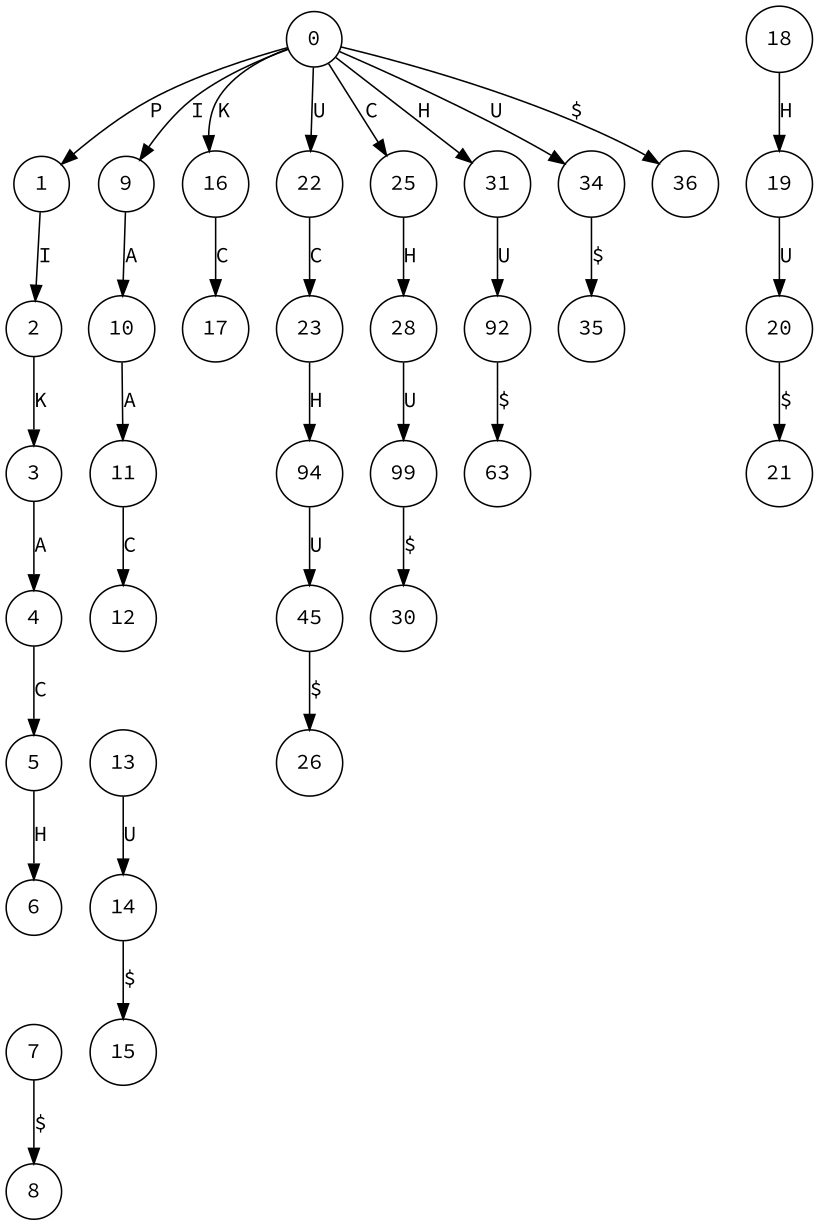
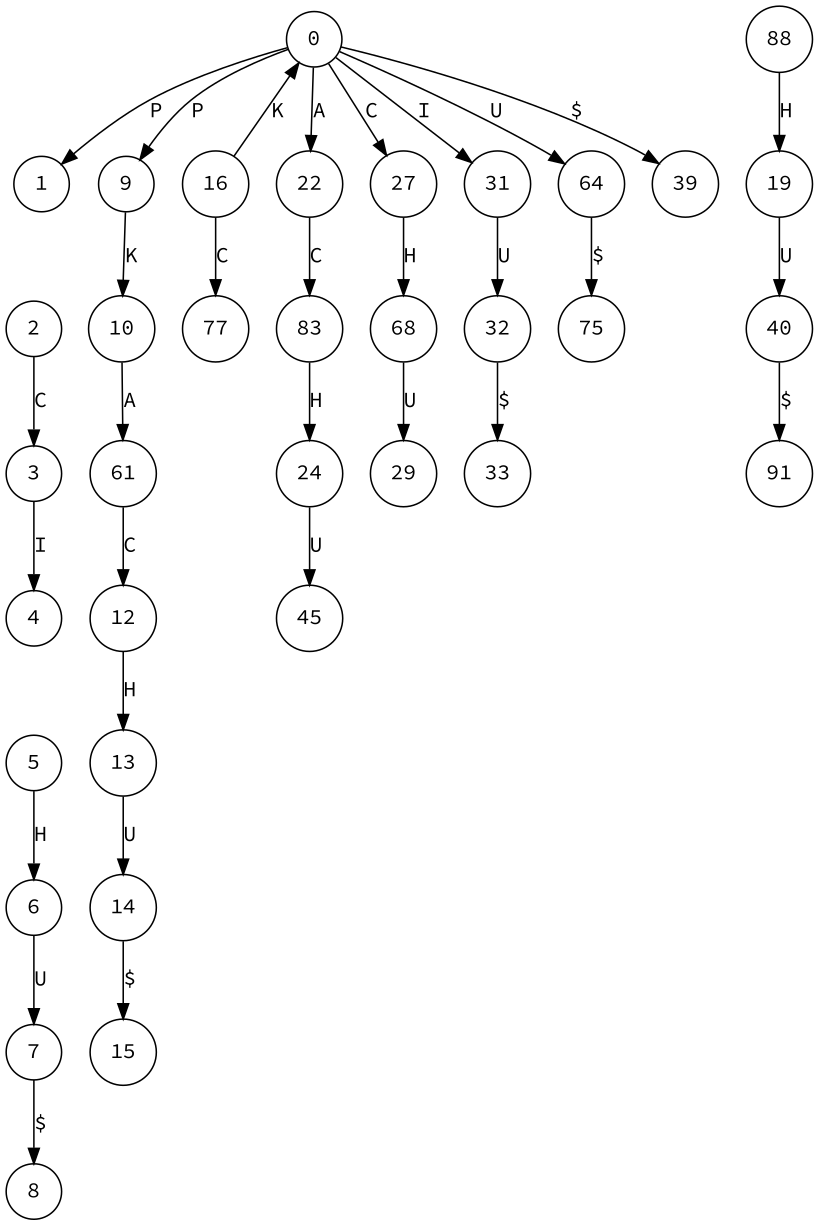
(779, 39) -> (779, 39)
(225, 89) -> (262, 116)
(198, 112) -> (198, 112)
(320, 112) -> (320, 112)
(424, 112) -> (424, 112)
(404, 184) -> (404, 184)
(591, 184) -> (591, 184)
(685, 184) -> (685, 184)
(38, 249) -> none
(132, 256) -> (132, 256)
(216, 329) -> (216, 329)
(310, 329) -> (310, 329)
(404, 329) -> (404, 329)
(498, 329) -> (498, 329)
(591, 329) -> (591, 329)
(779, 329) -> (779, 329)
(41, 401) -> (41, 401)
(123, 474) -> (123, 474)
(310, 474) -> (310, 474)
(404, 474) -> (404, 474)
(498, 474) -> (498, 474)
(779, 474) -> (779, 474)
(41, 546) -> (41, 546)
(404, 618) -> none
(34, 683) -> none
none -> (123, 683)
(310, 763) -> none
none -> (34, 972)
